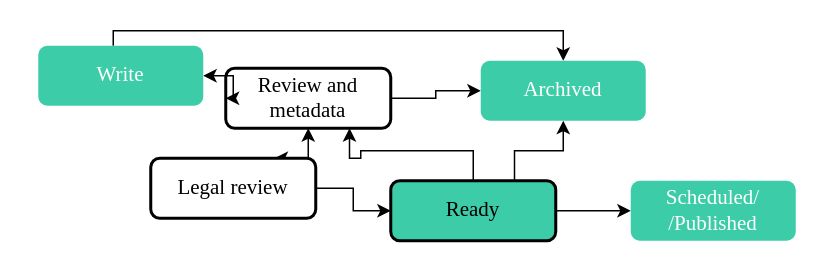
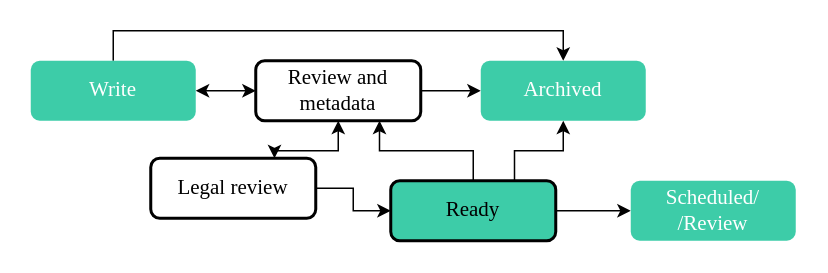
(121, 76) -> (113, 91)
(308, 98) -> (338, 91)
(713, 211) -> (713, 211)
